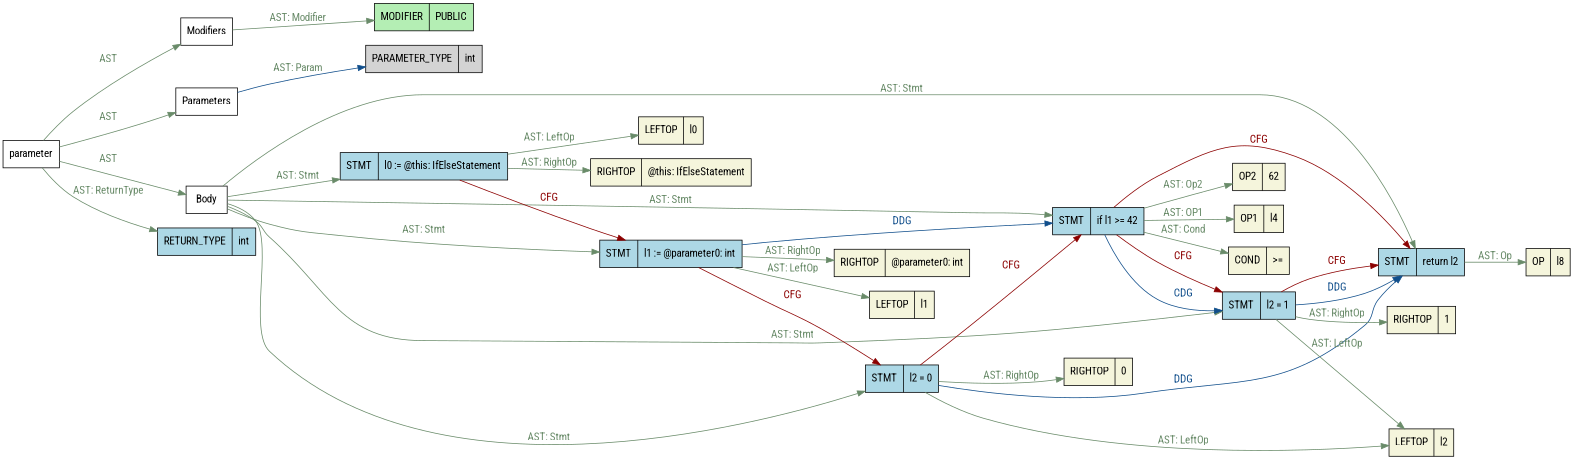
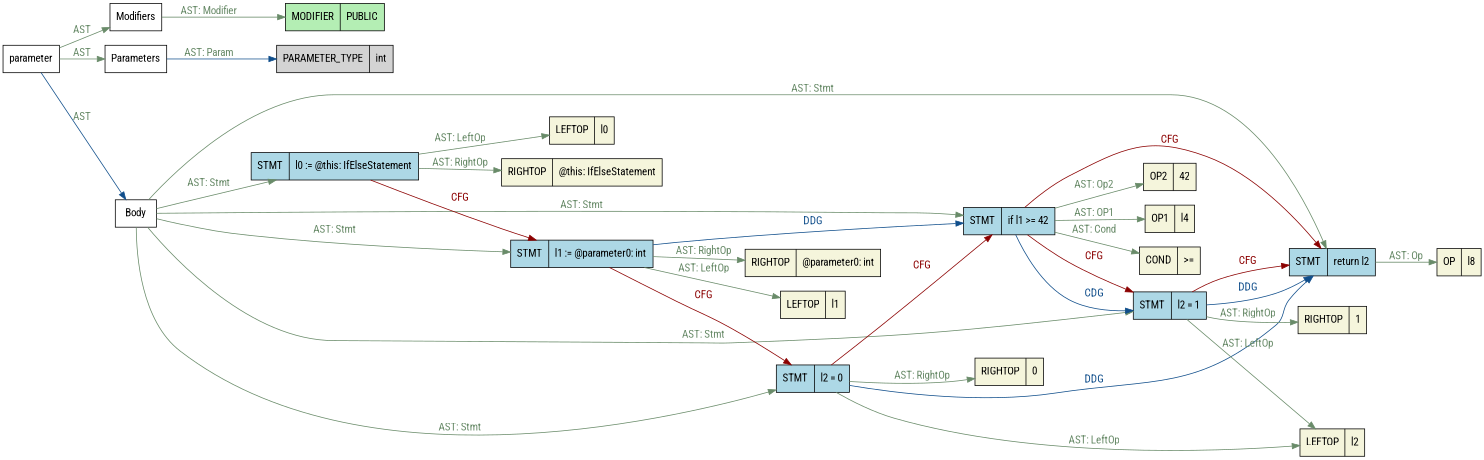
(119, 177) -> (81, 133)
(1274, 177) -> (1185, 177)
(207, 242) -> none
